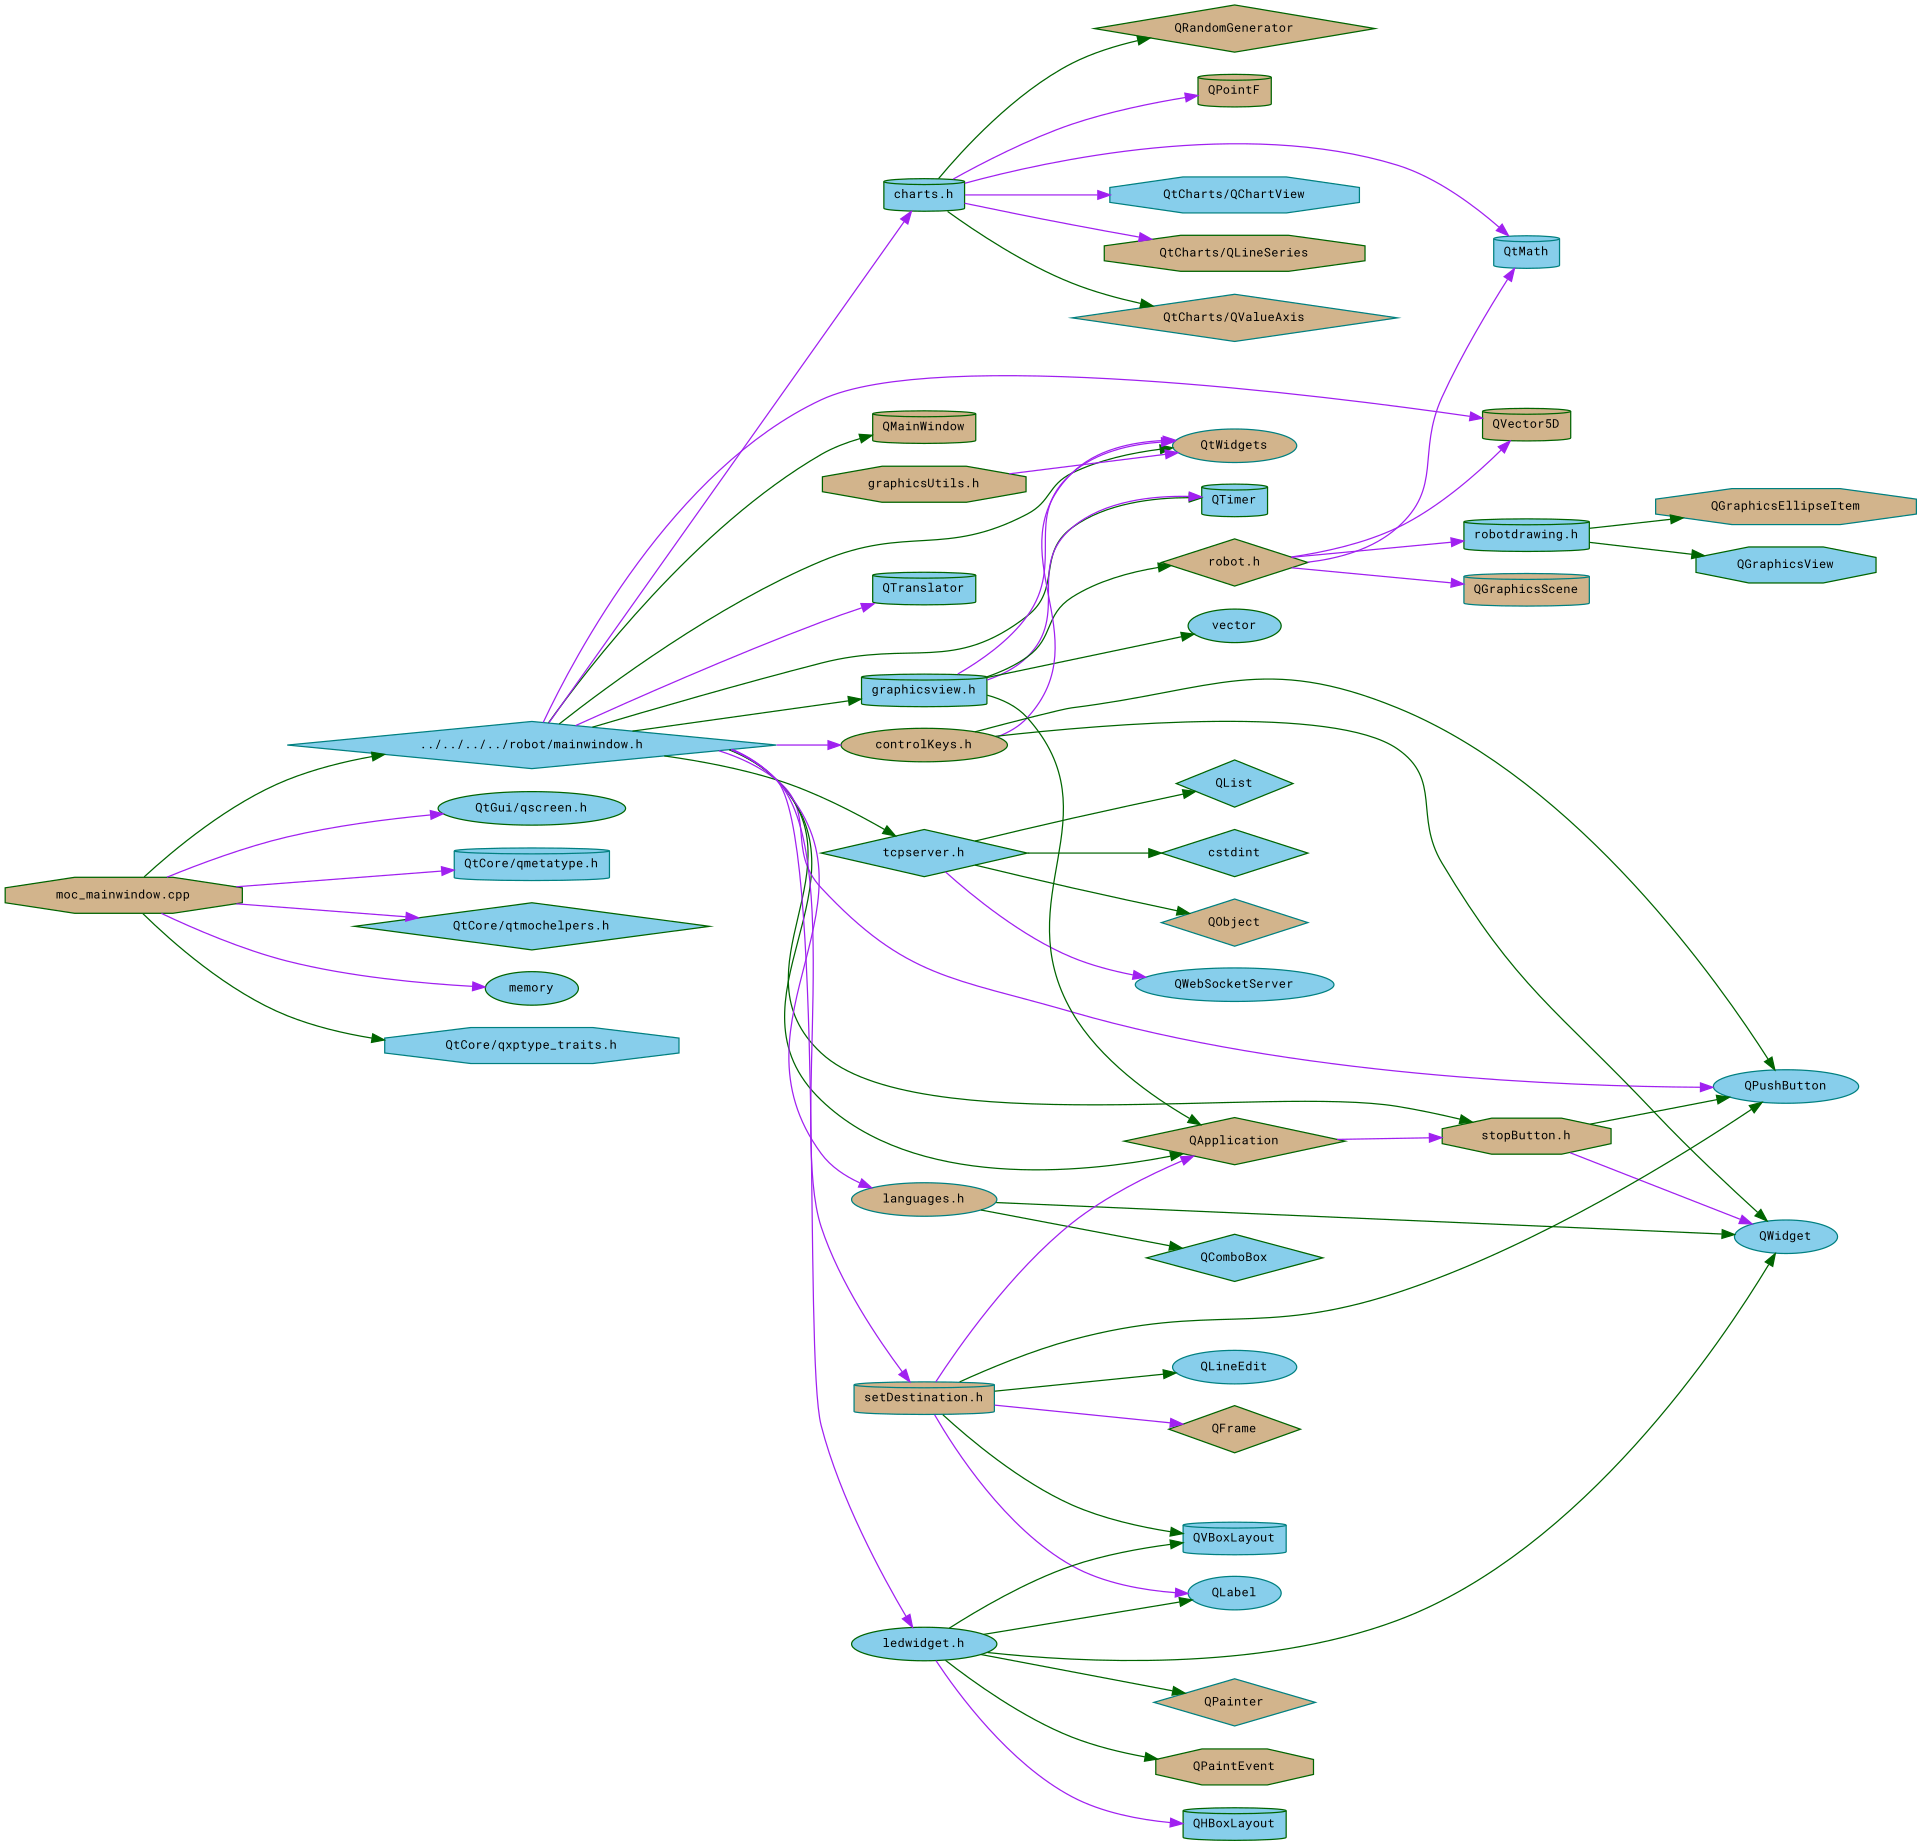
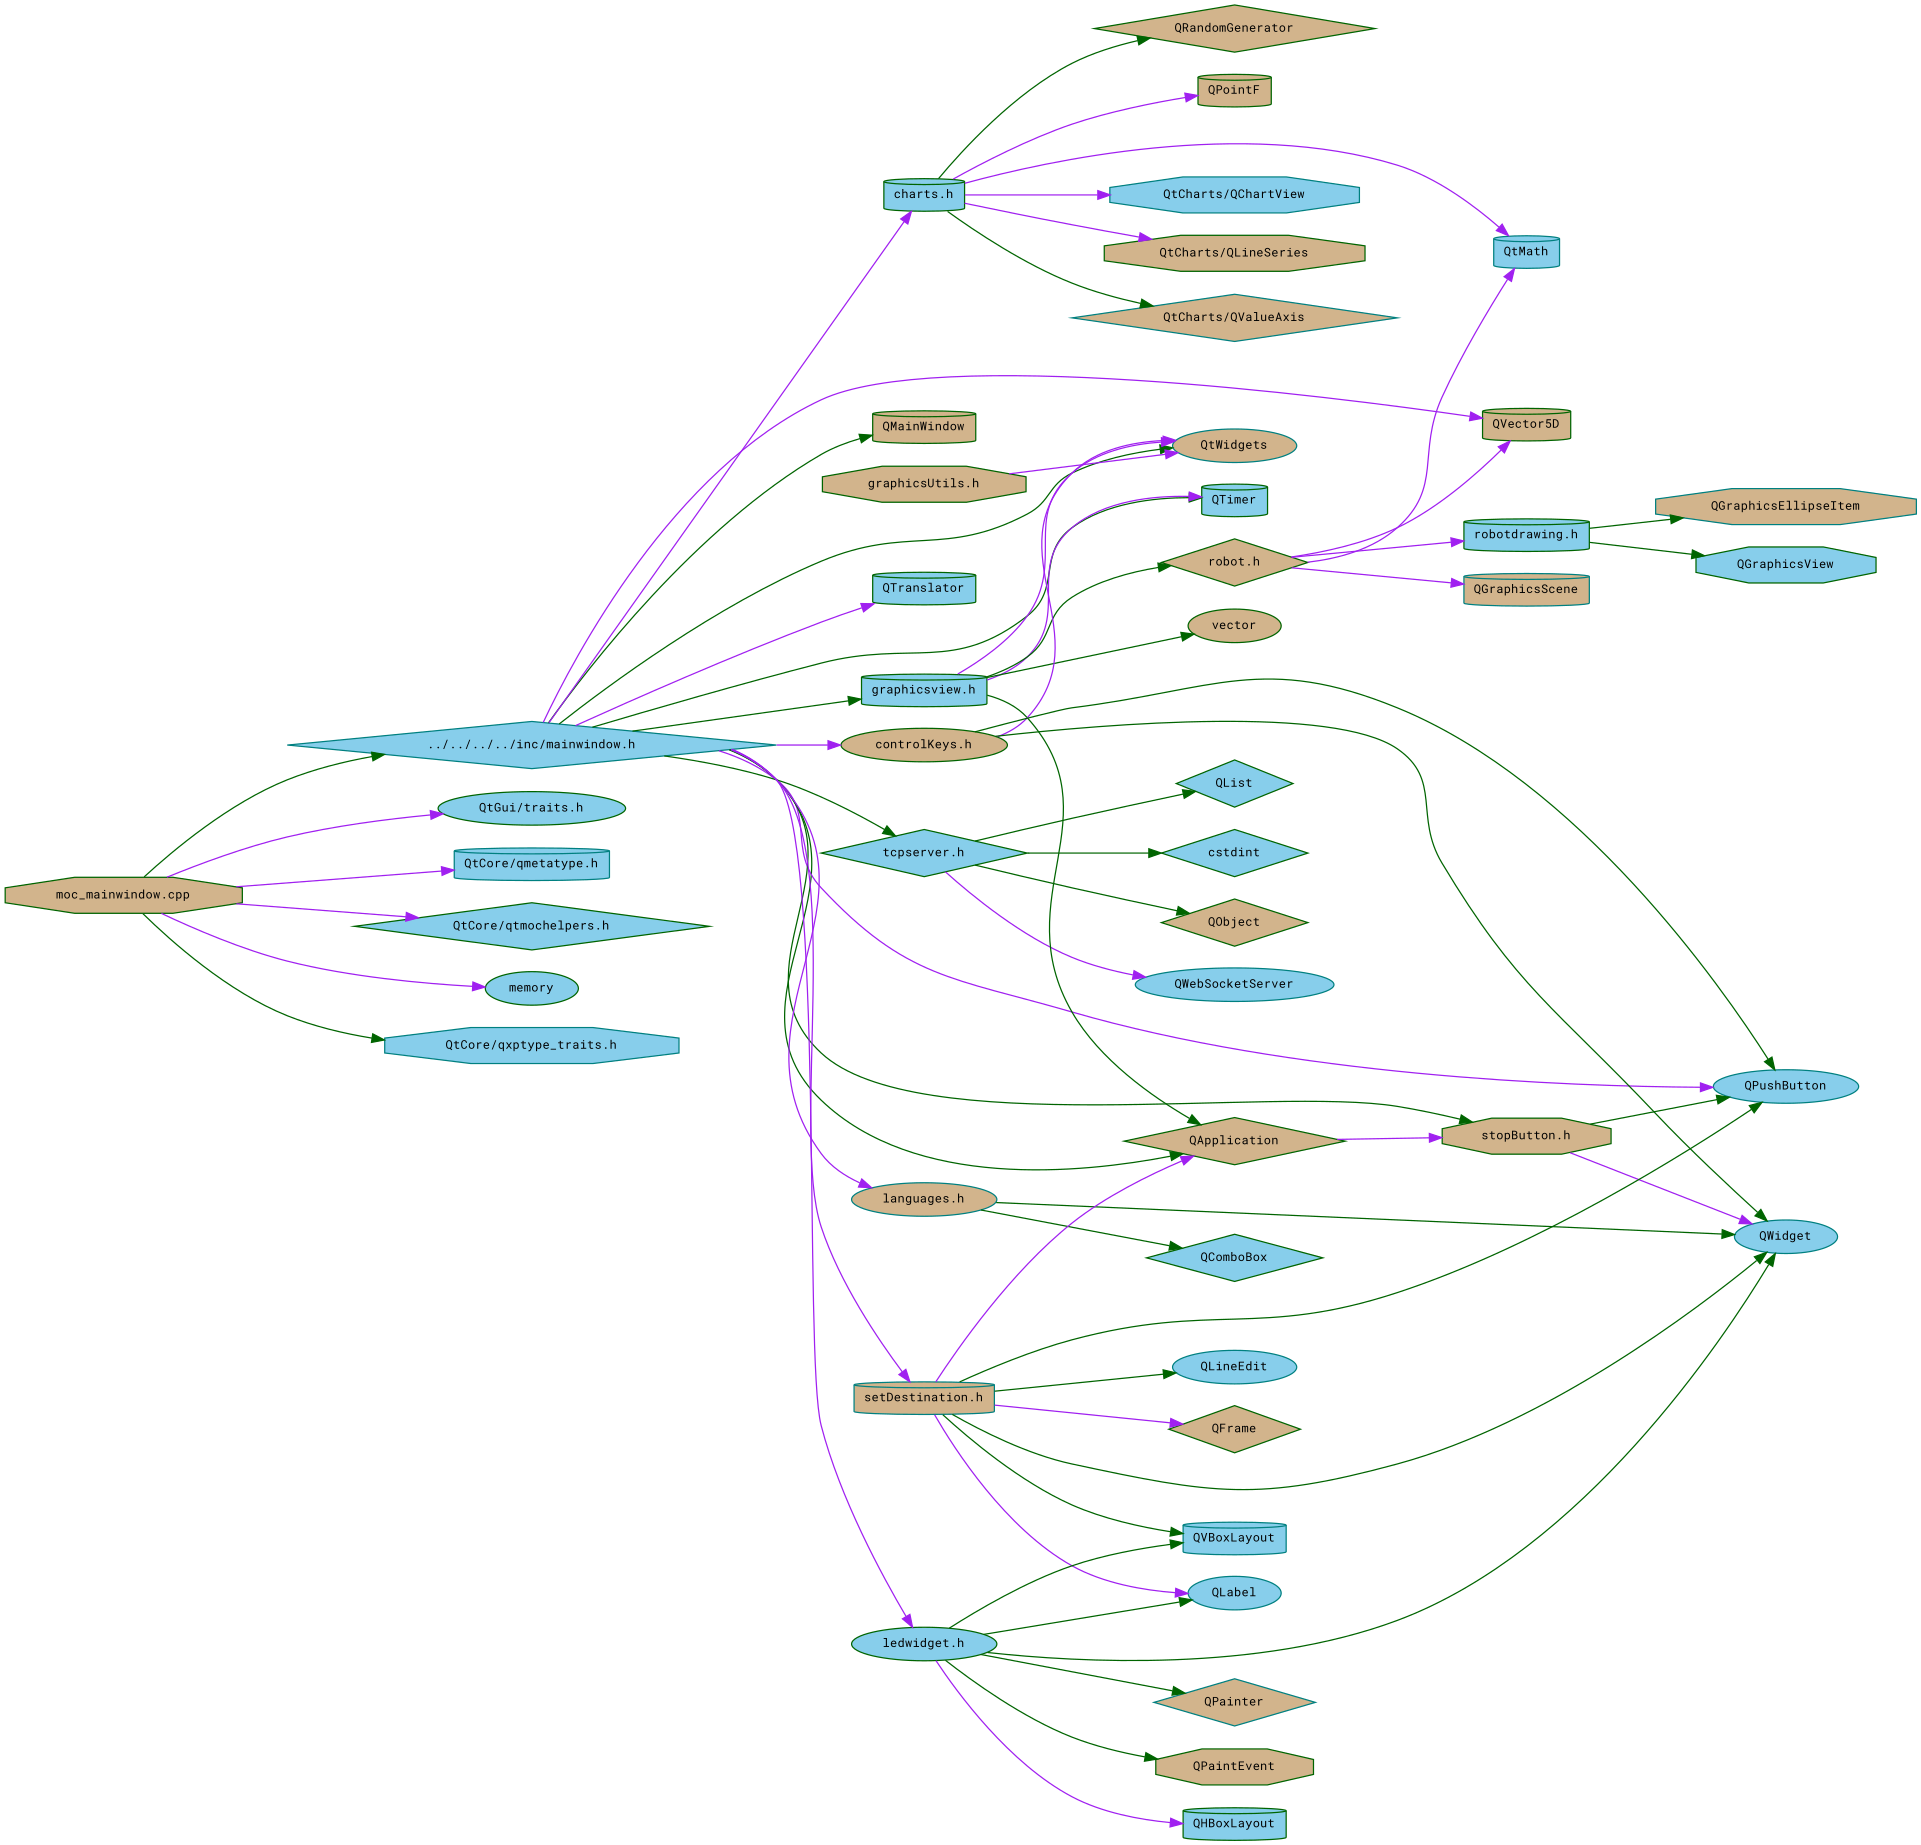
(1235, 626) -> (1235, 626)
(532, 745) -> (532, 745)
(532, 808) -> (532, 808)
(1235, 923) -> (1235, 923)
none -> (1376, 1469)
